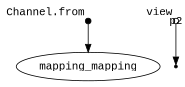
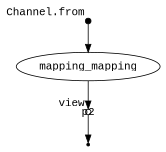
none -> (88, 91)
